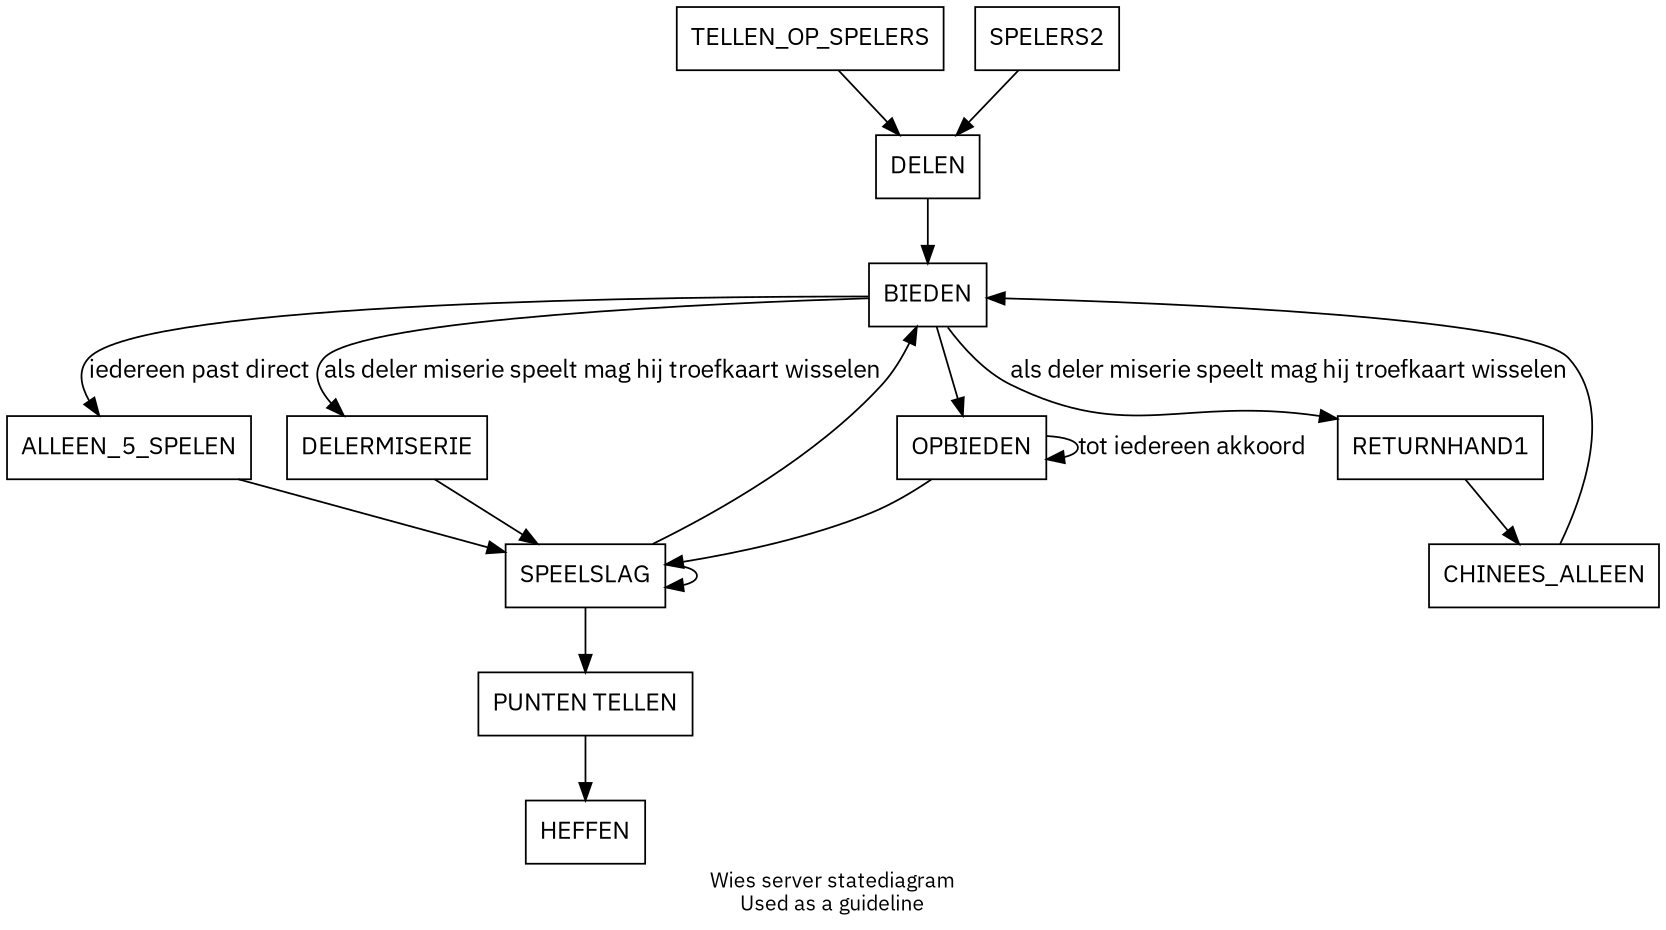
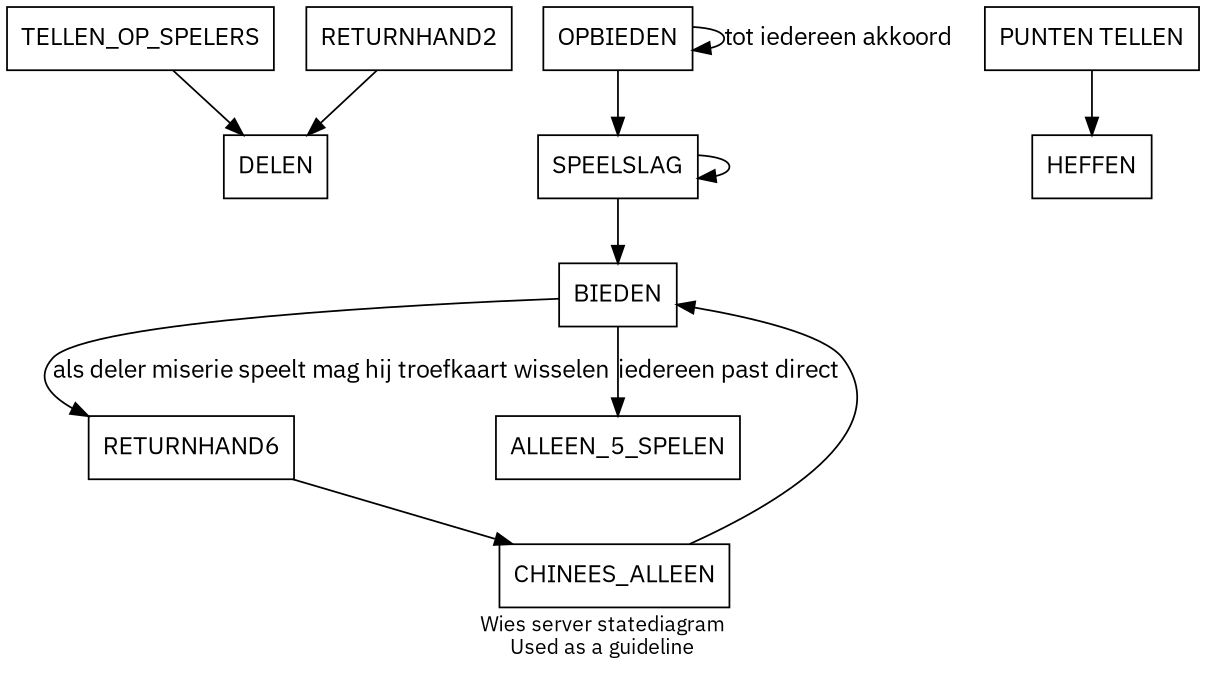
(1047, 39) -> (409, 39)
(928, 222) -> none
(947, 363) -> none
(387, 448) -> none
(1440, 448) -> (191, 448)
(363, 513) -> none
(585, 631) -> none
